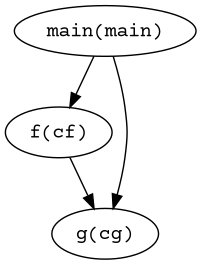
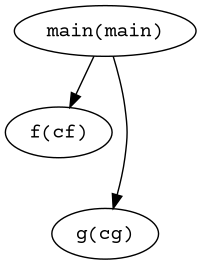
(79, 177) -> none
